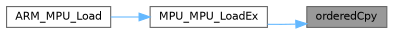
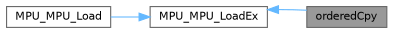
(59, 17) -> (59, 17)
(282, 24) -> (293, 10)
